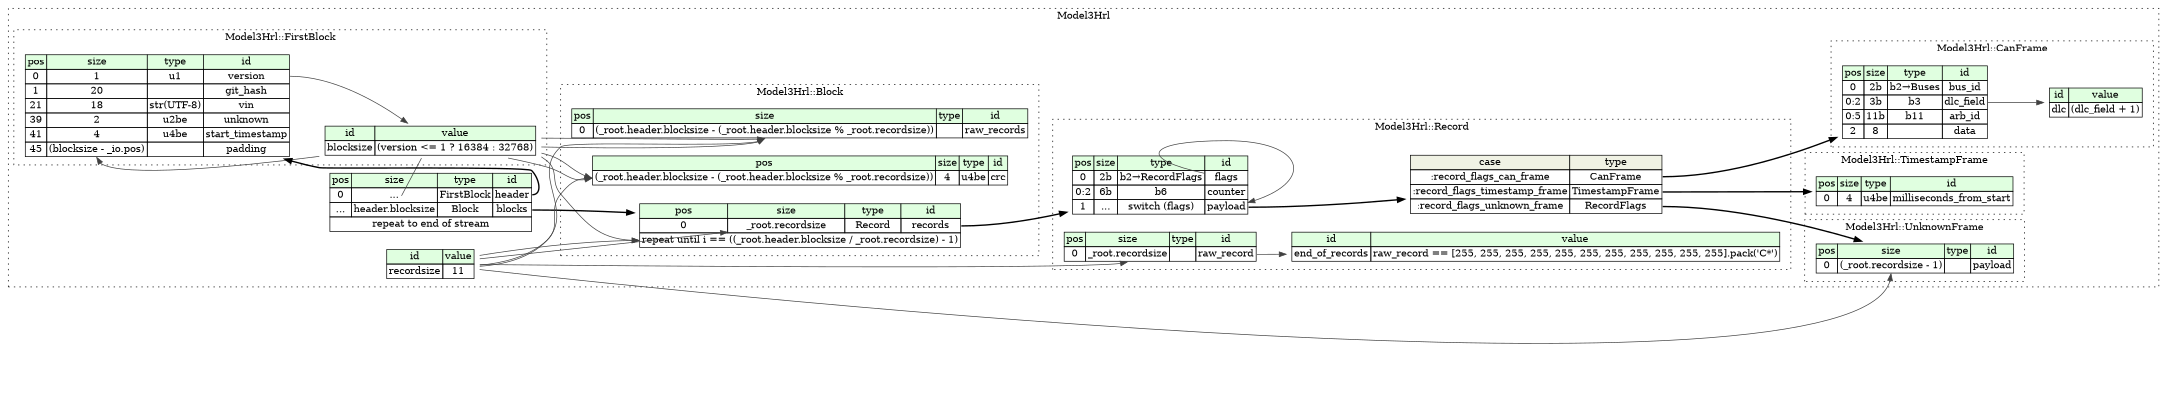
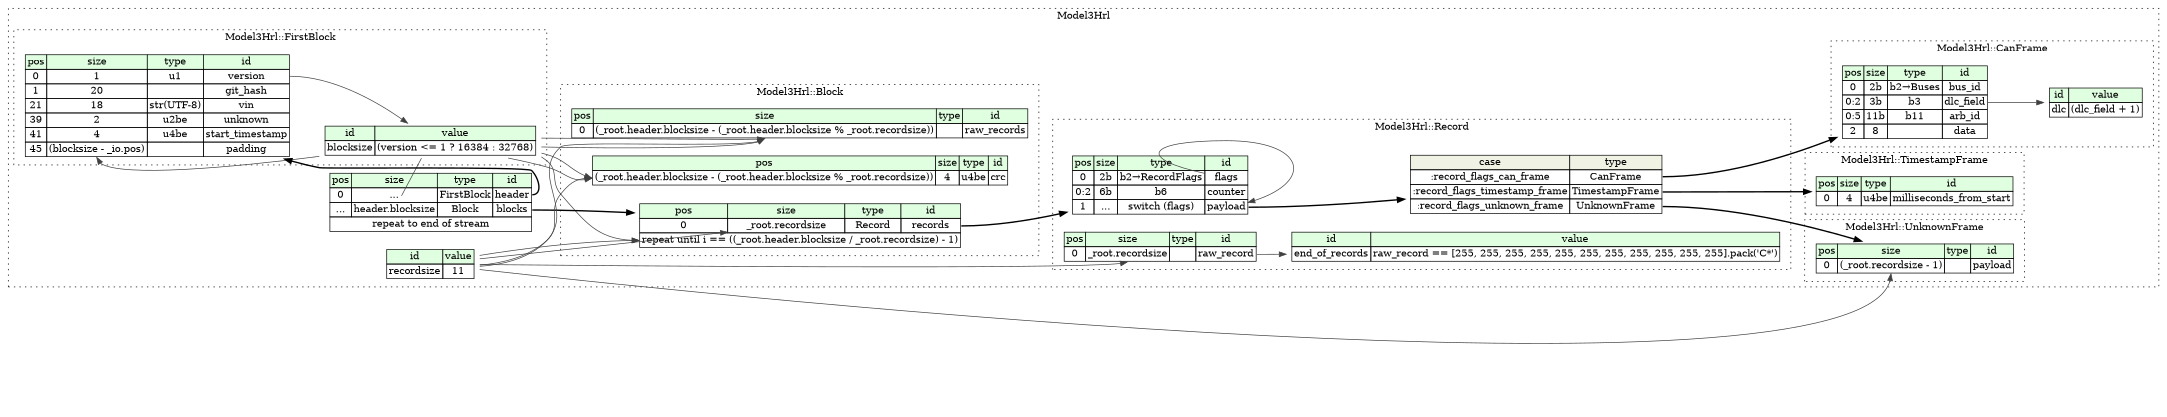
(1616, 206) -> (1616, 206)
